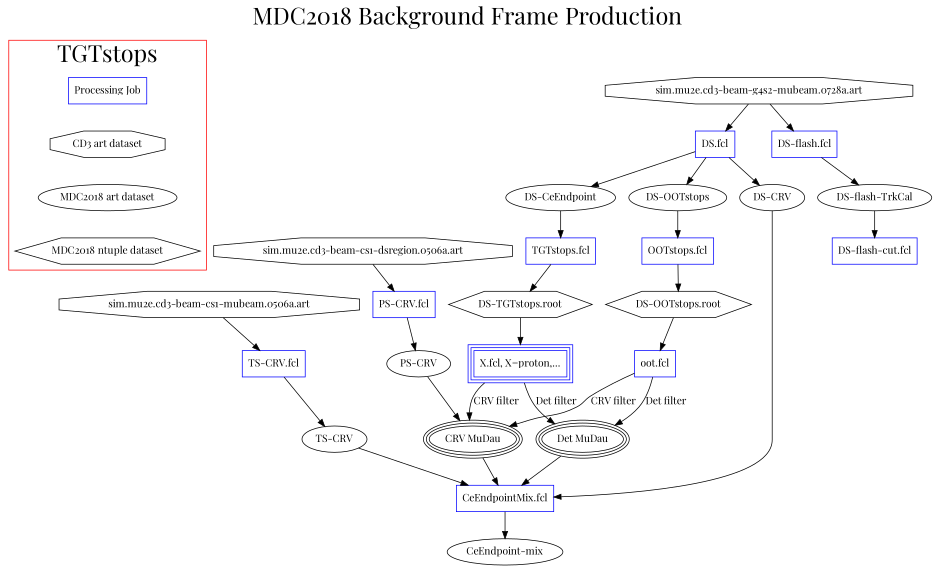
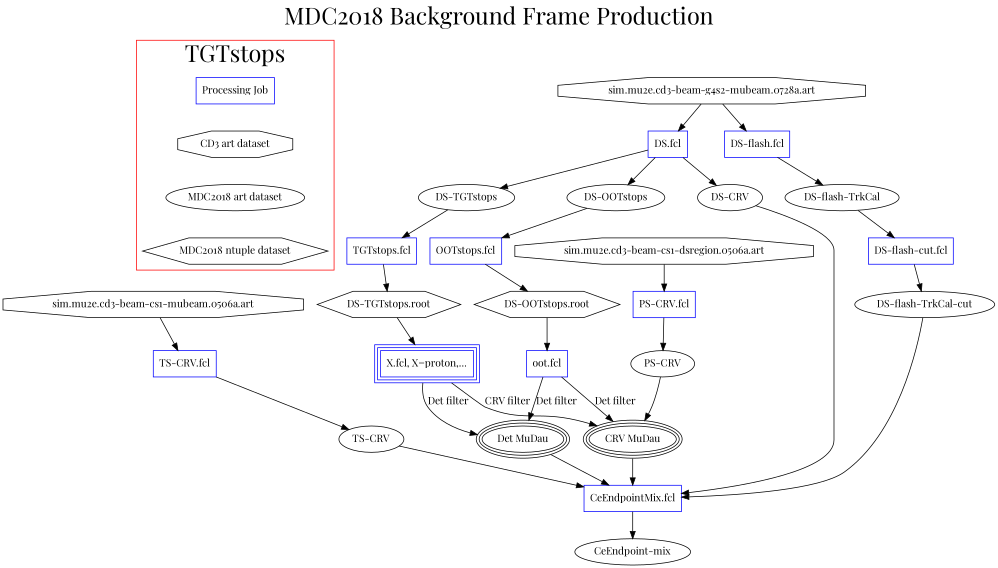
(561, 198) -> (467, 198)
none -> (925, 304)
(613, 401) -> (615, 401)
